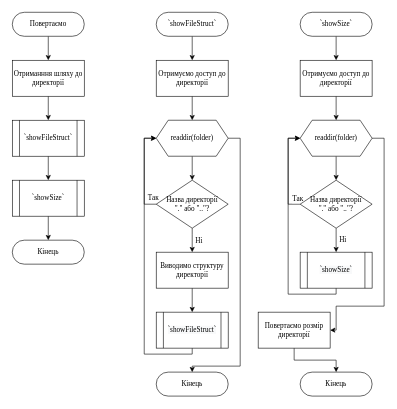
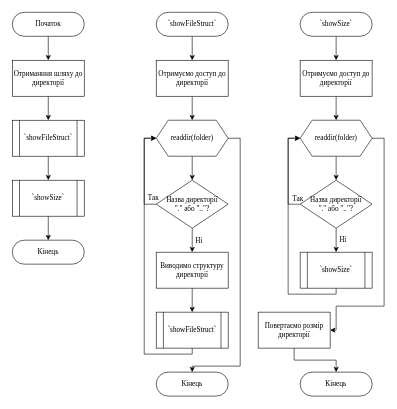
(48, 24) -> (48, 24)
